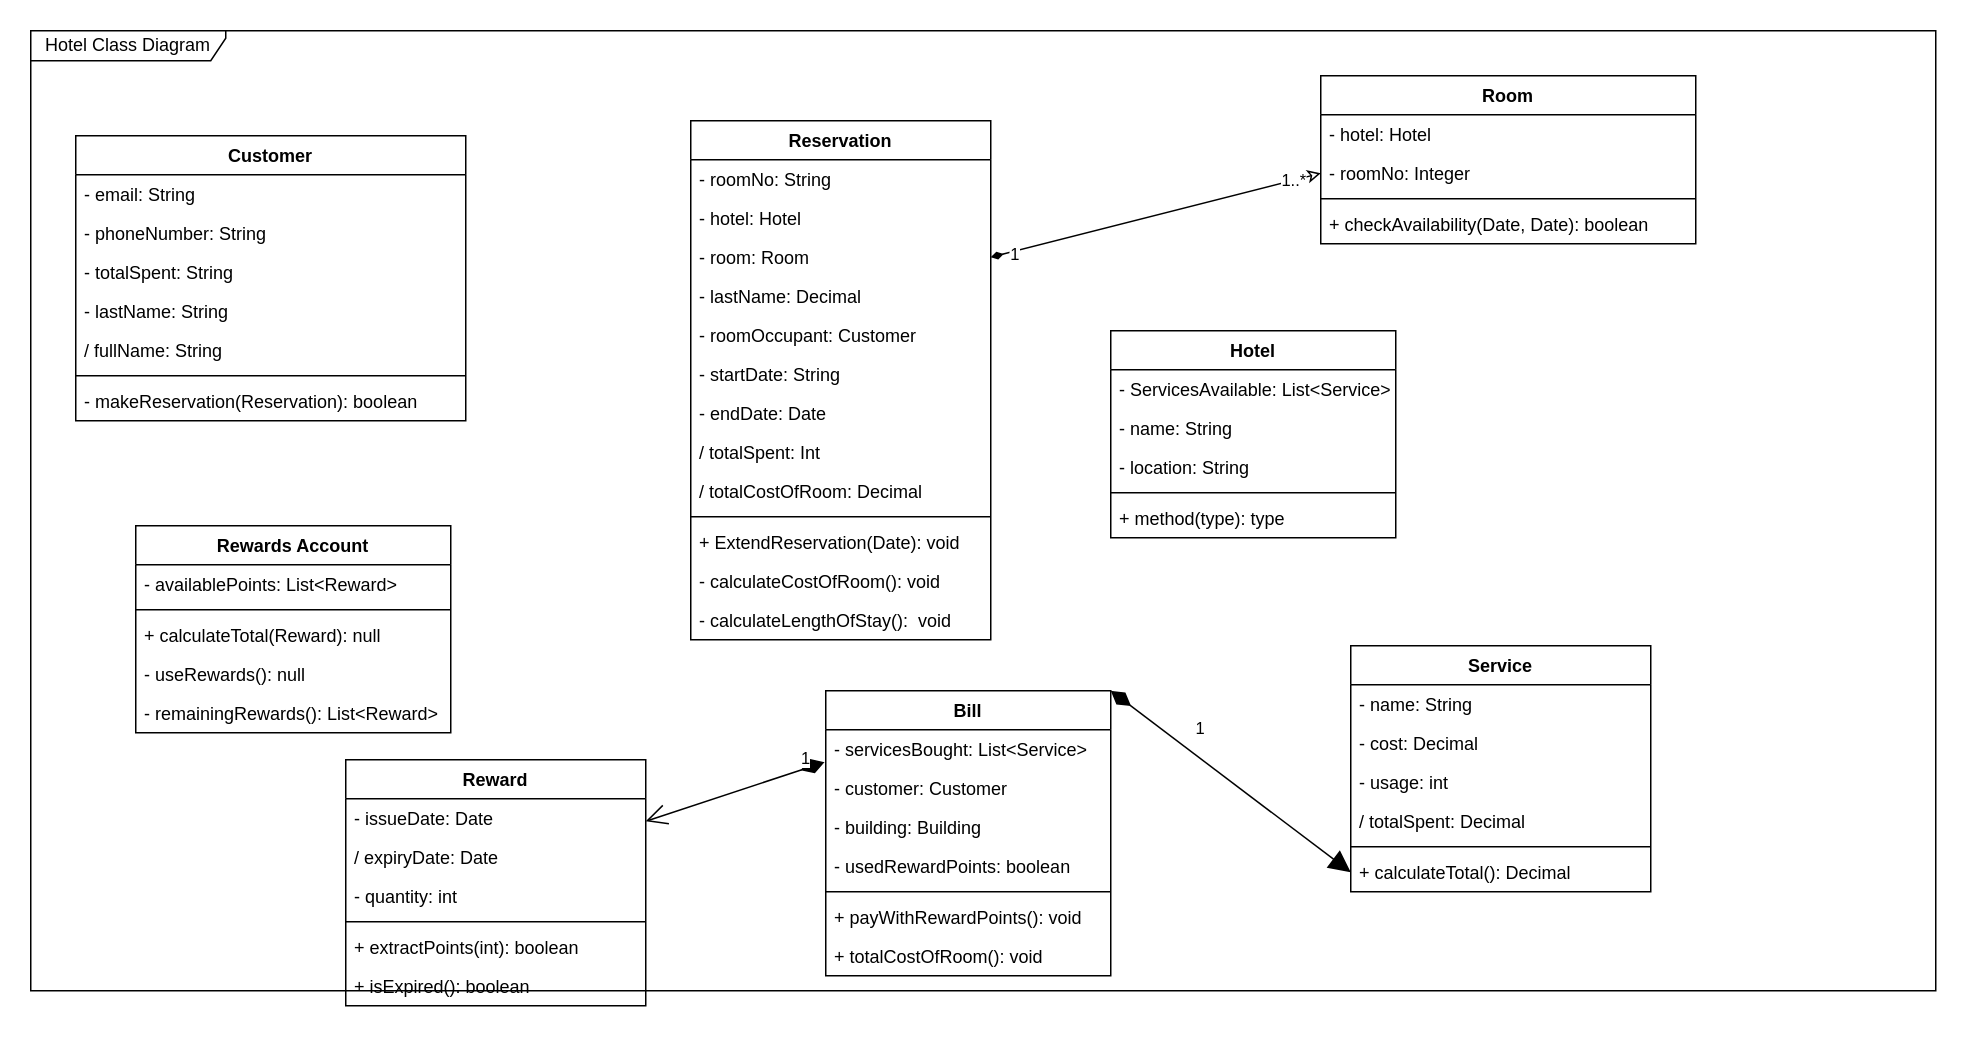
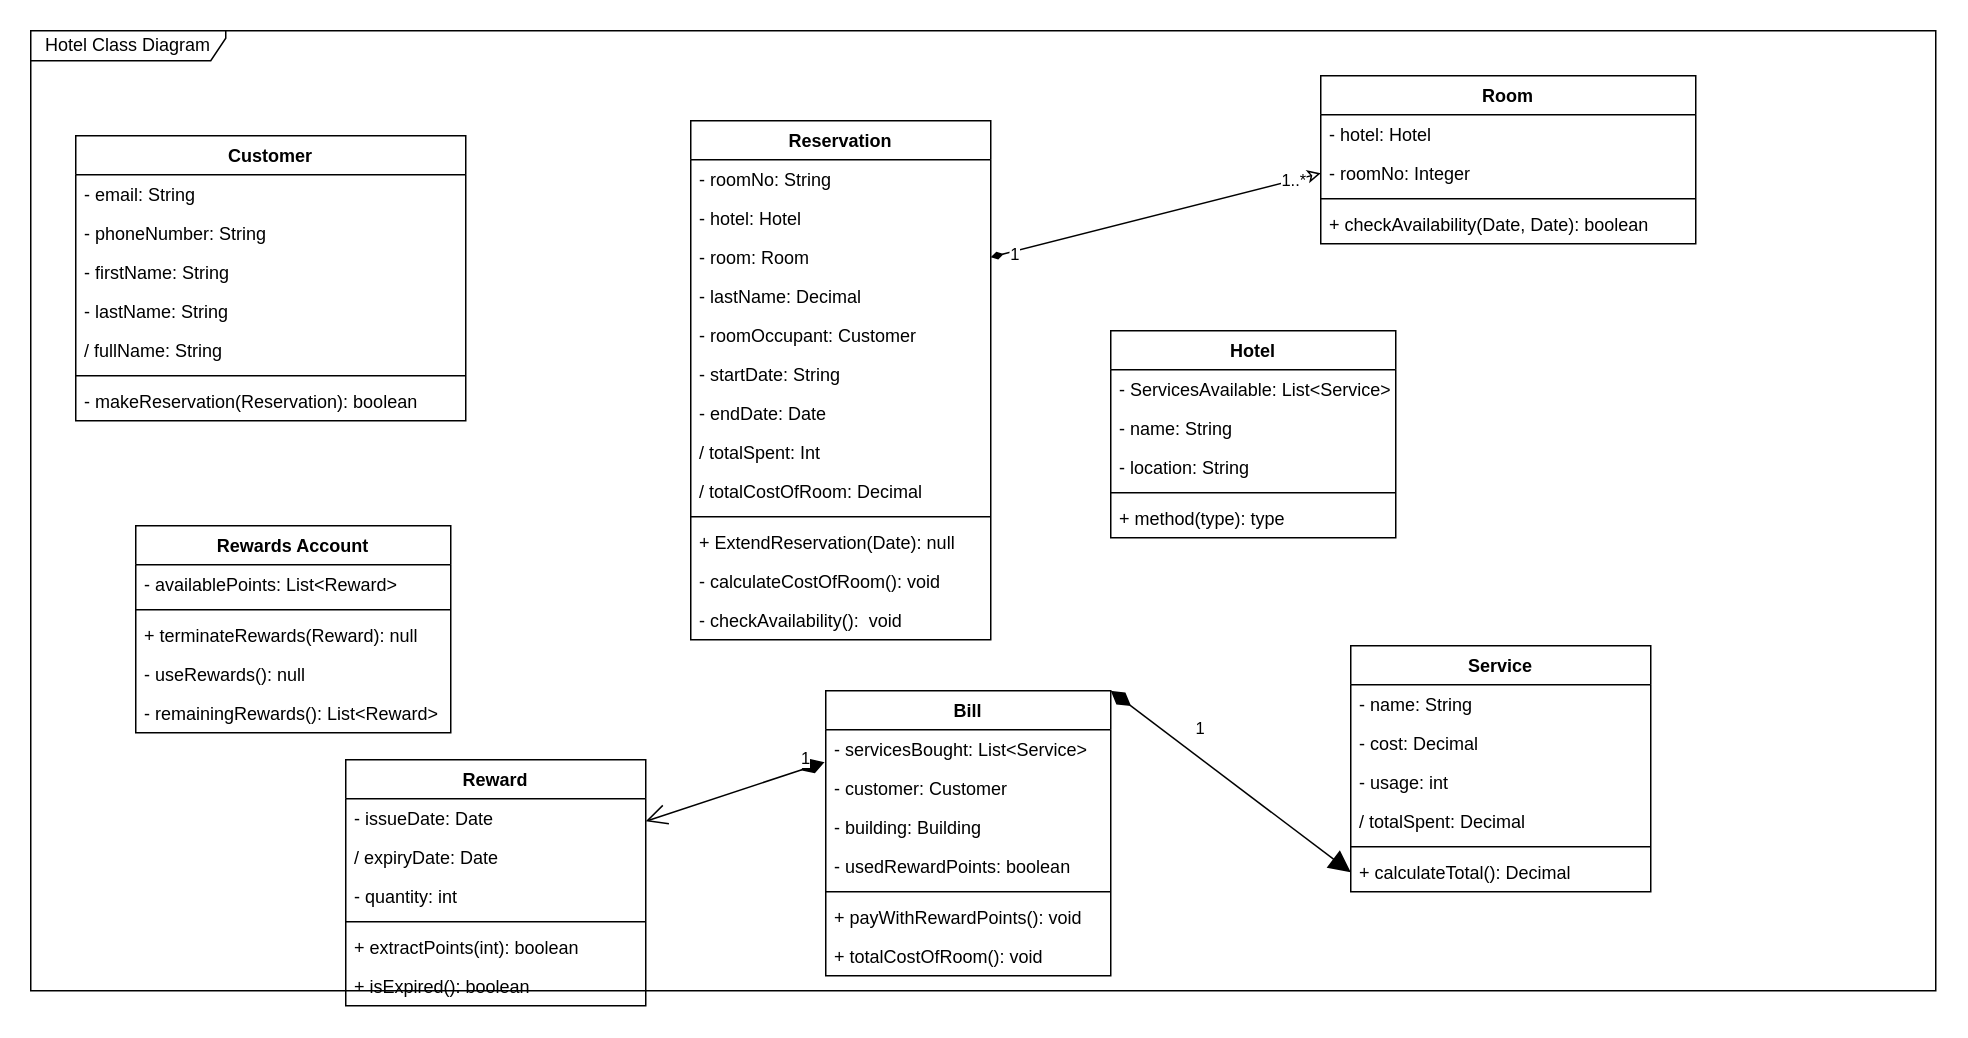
(173, 273) -> (168, 273)
(844, 543) -> (841, 543)
(846, 621) -> (819, 621)
(276, 636) -> (291, 636)
